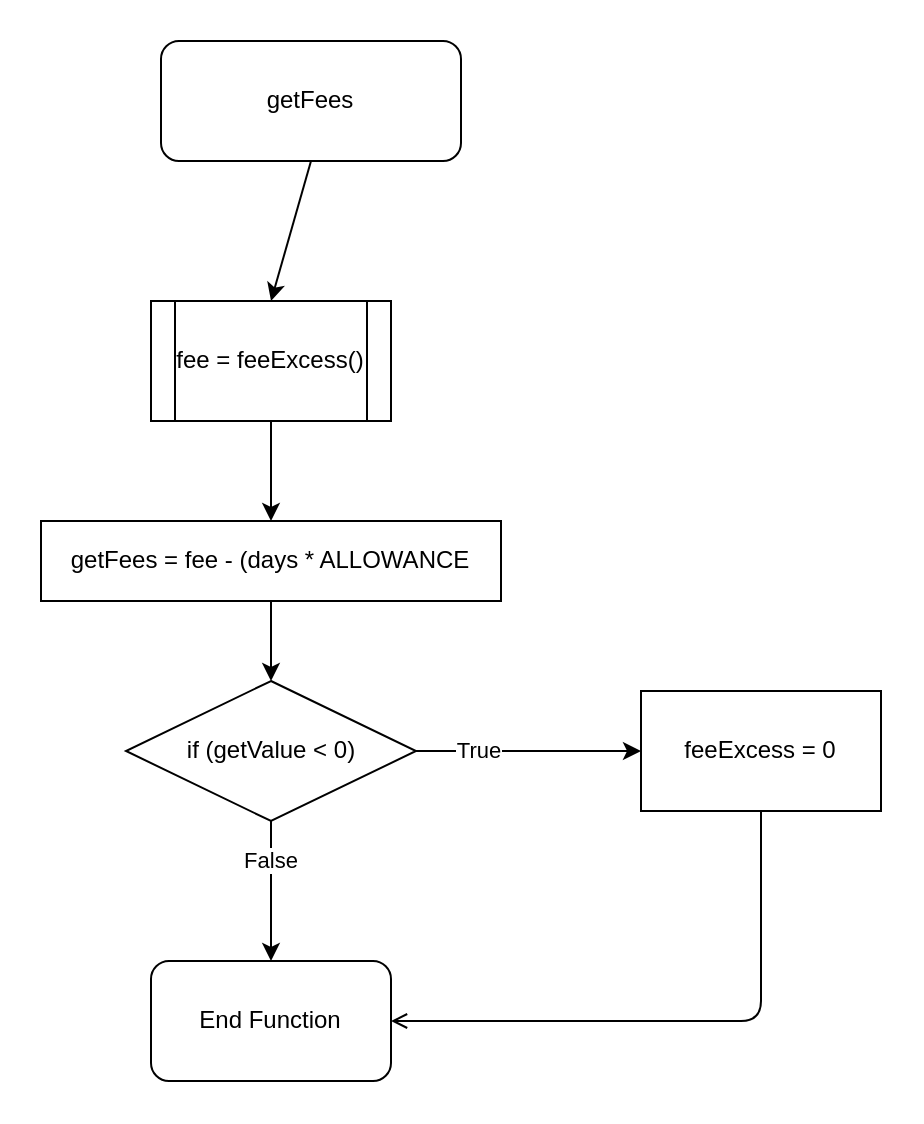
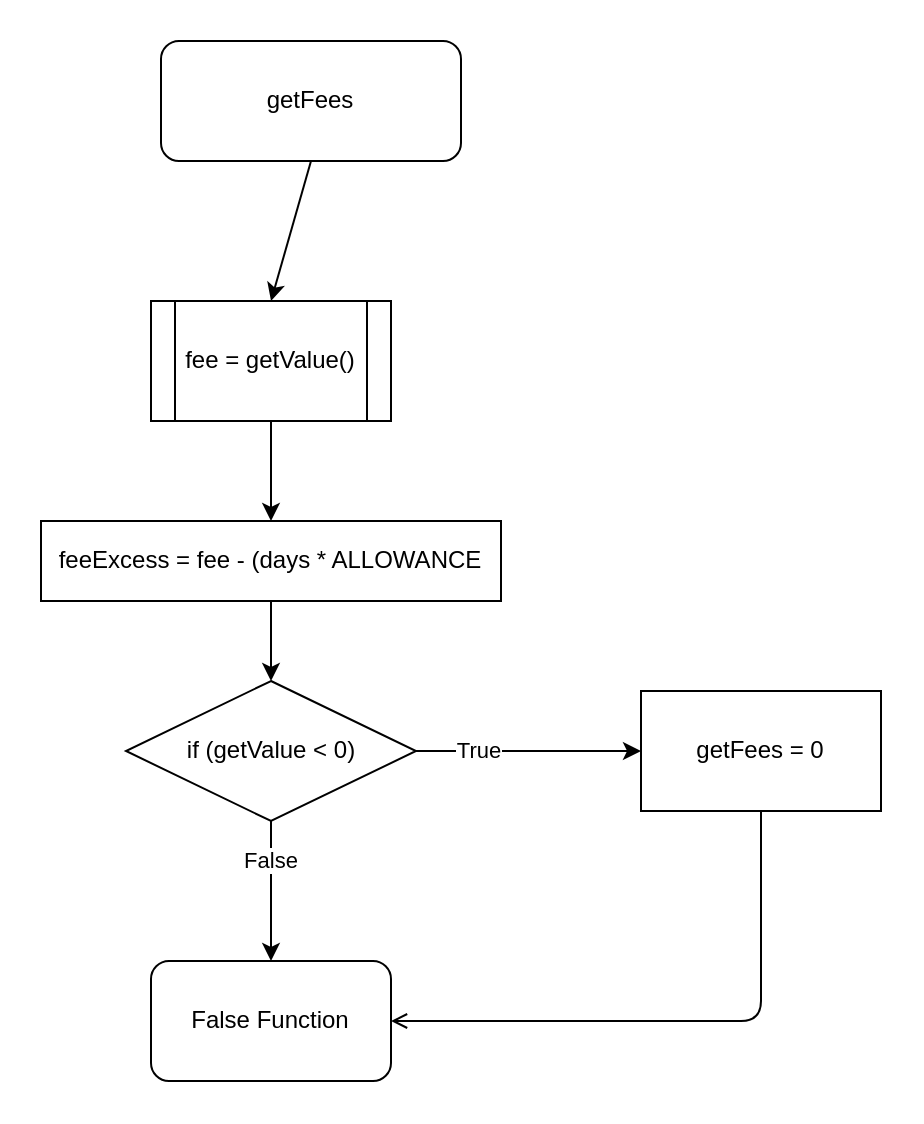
(271, 361) -> (271, 361)
(271, 561) -> (271, 561)
(761, 751) -> (761, 751)
(271, 1021) -> (271, 1021)
